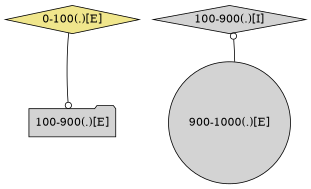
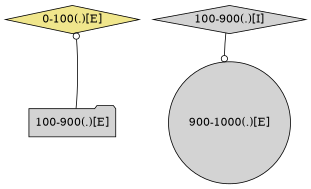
(234, 51) -> (225, 44)
(67, 67) -> (78, 74)
